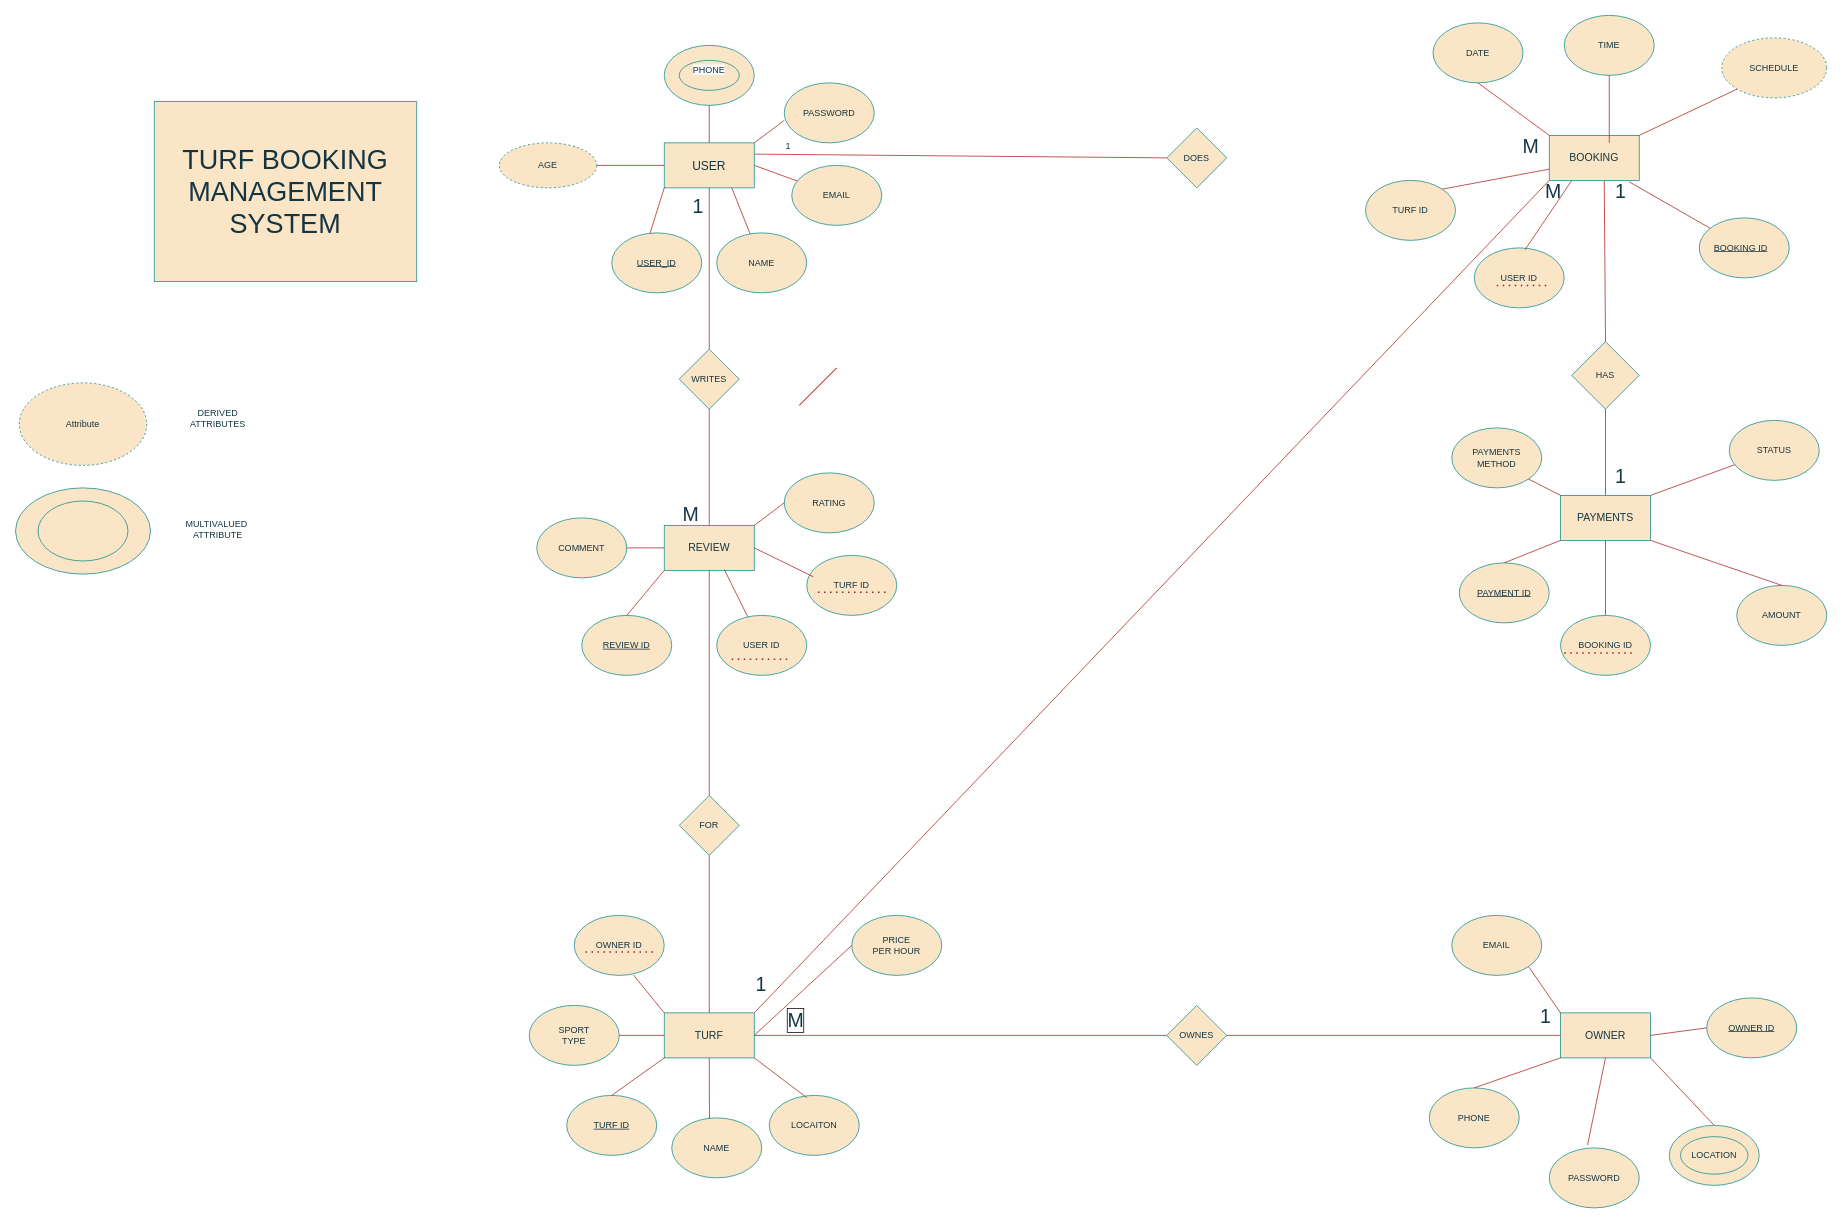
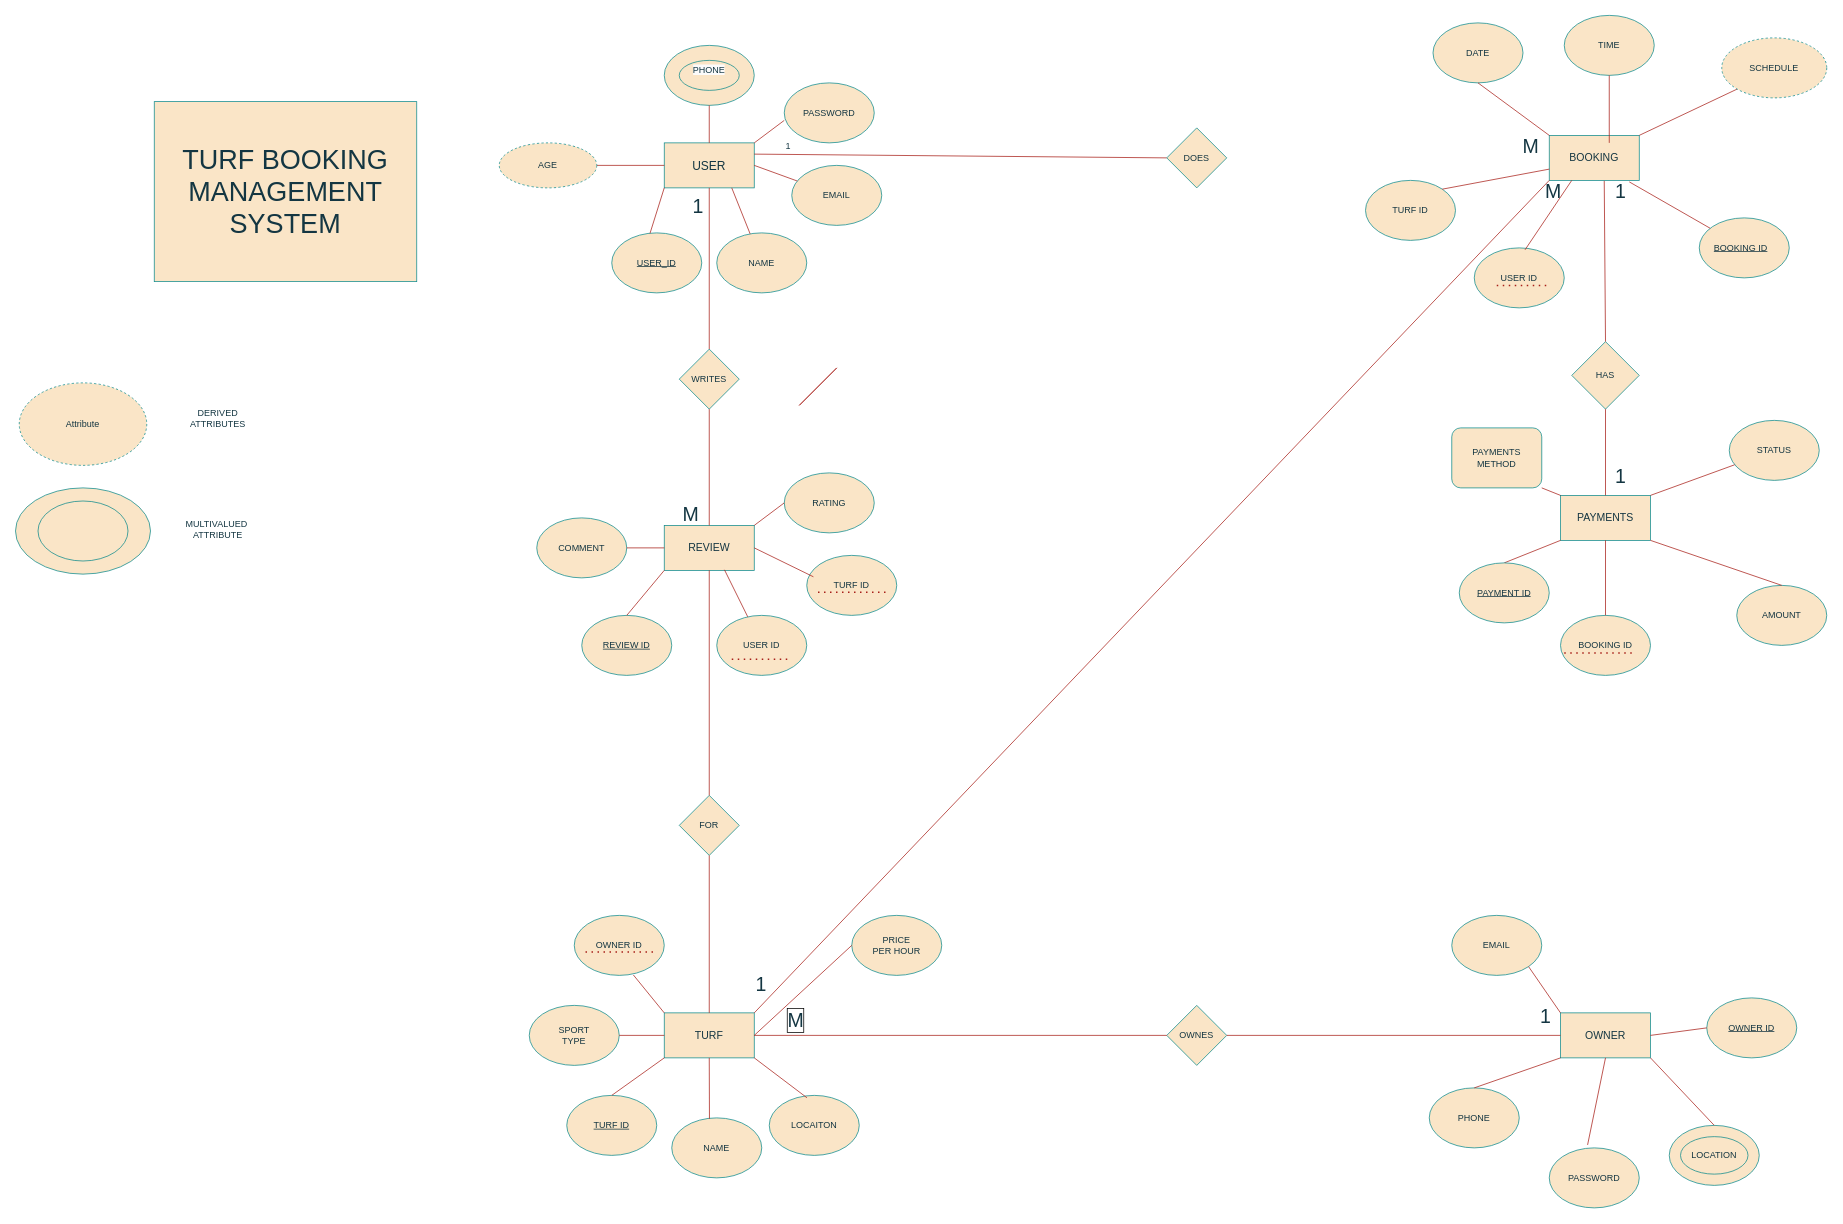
(1497, 458) -> (1497, 458)
